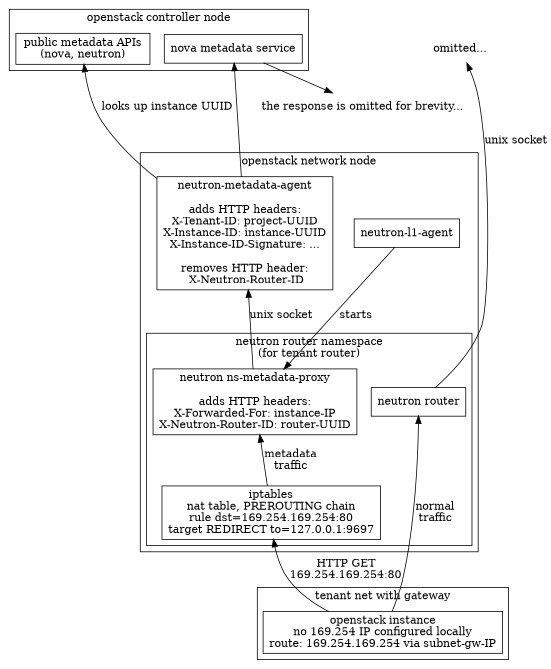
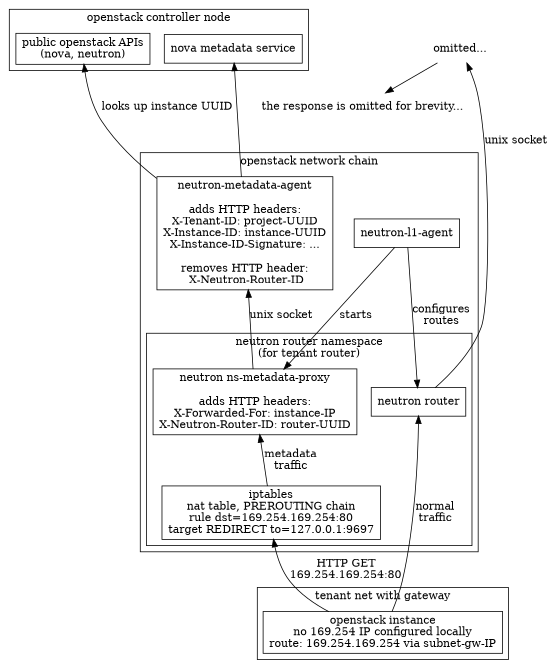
(83, 49) -> (83, 49)
(294, 76) -> (415, 76)
(309, 162) -> (309, 162)
none -> (412, 314)
